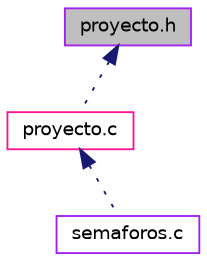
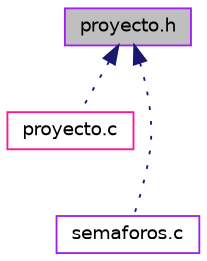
(104, 191) -> (151, 140)
